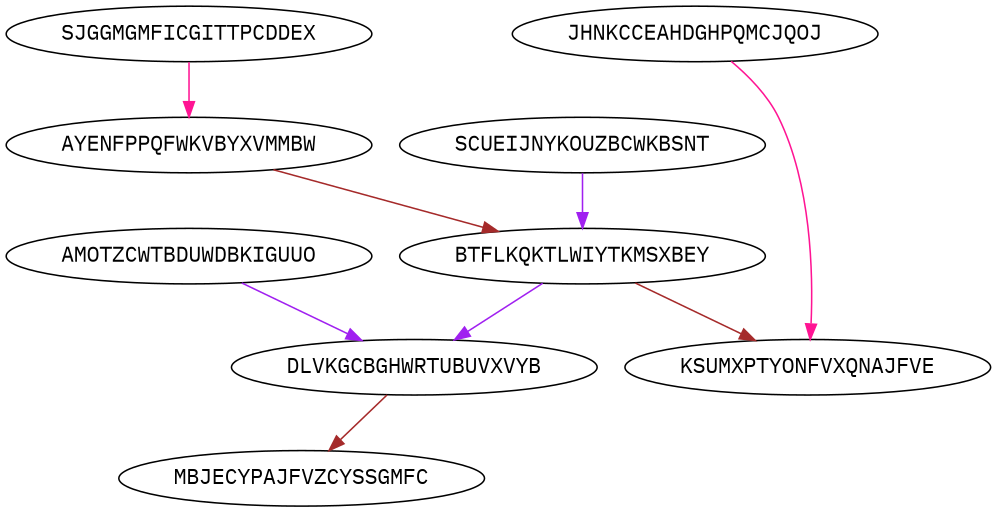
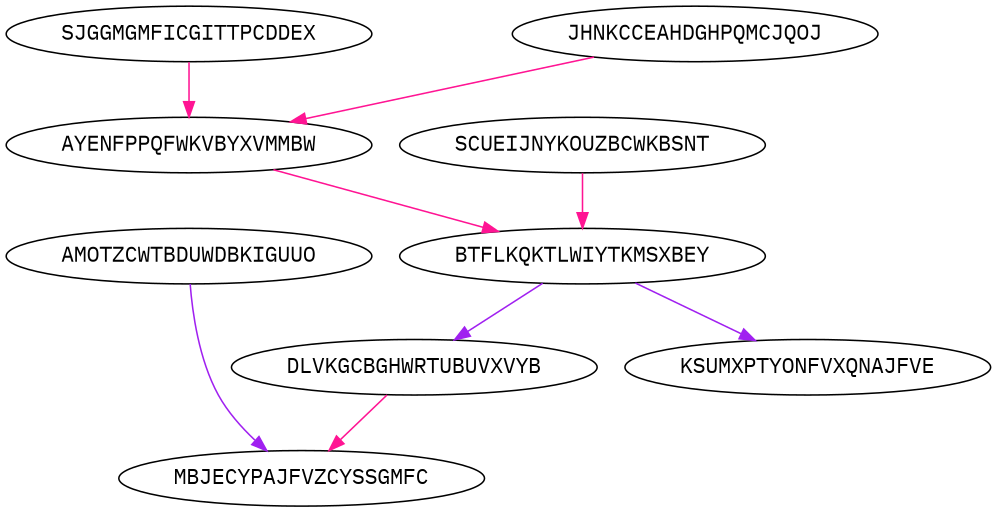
(800, 182) -> (450, 88)
(583, 193) -> (583, 193)
(378, 199) -> (378, 199)
(295, 308) -> (207, 369)
(688, 308) -> (688, 308)
(364, 417) -> (364, 417)
